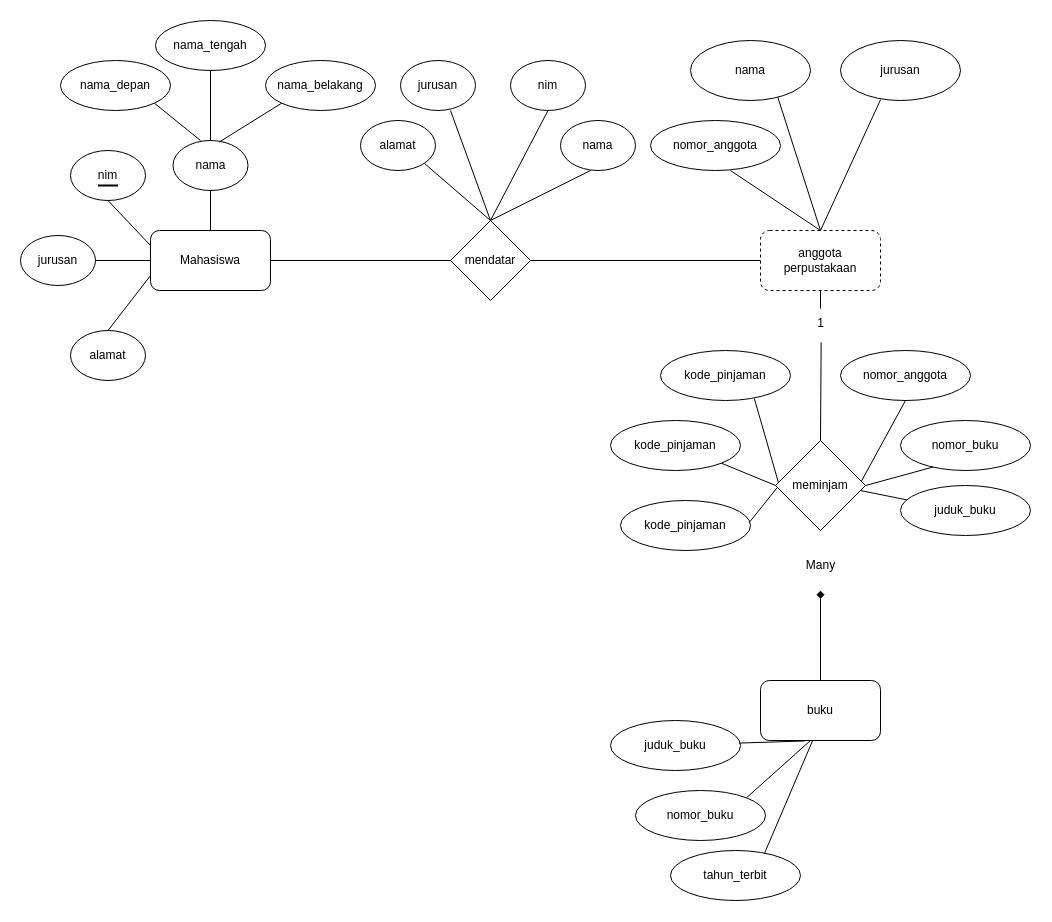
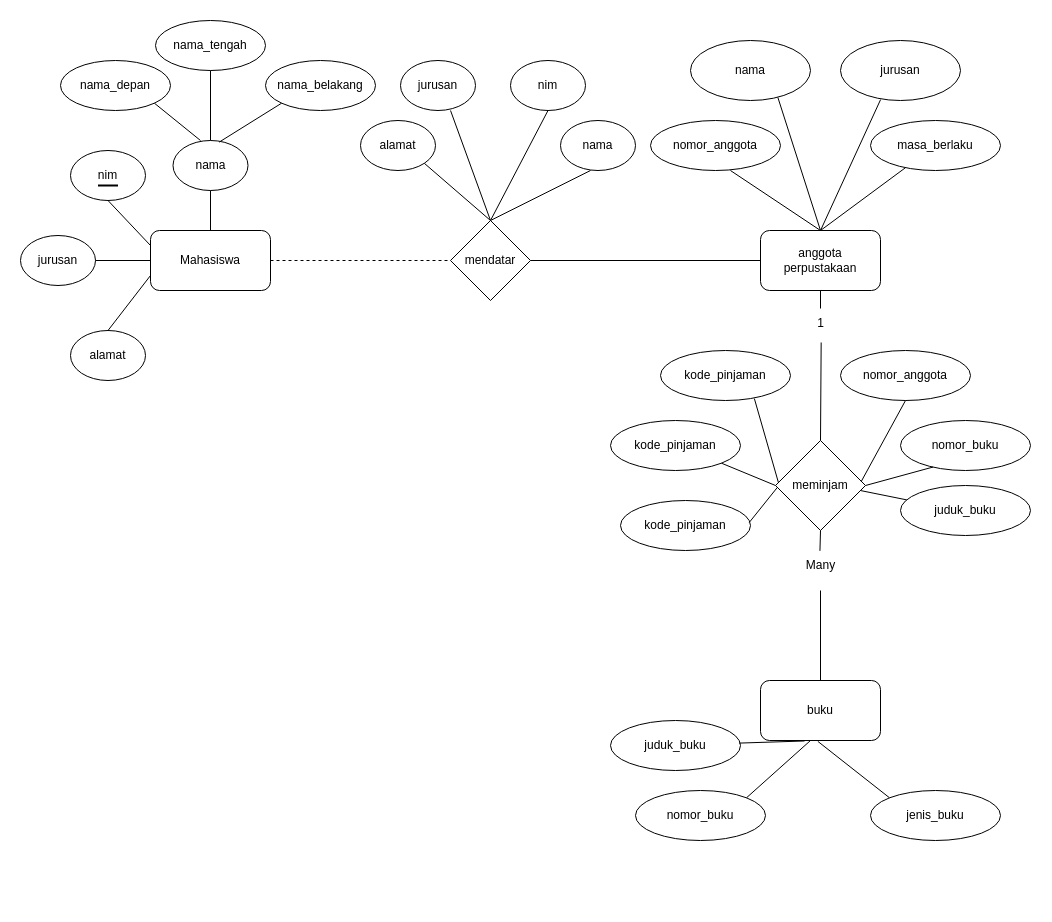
none -> (936, 146)
none -> (864, 198)
(361, 261) -> (361, 261)
(821, 261) -> (821, 261)
none -> (820, 541)
(821, 599) -> (821, 595)
none -> (854, 770)
(788, 798) -> none
none -> (936, 816)
(736, 876) -> none
